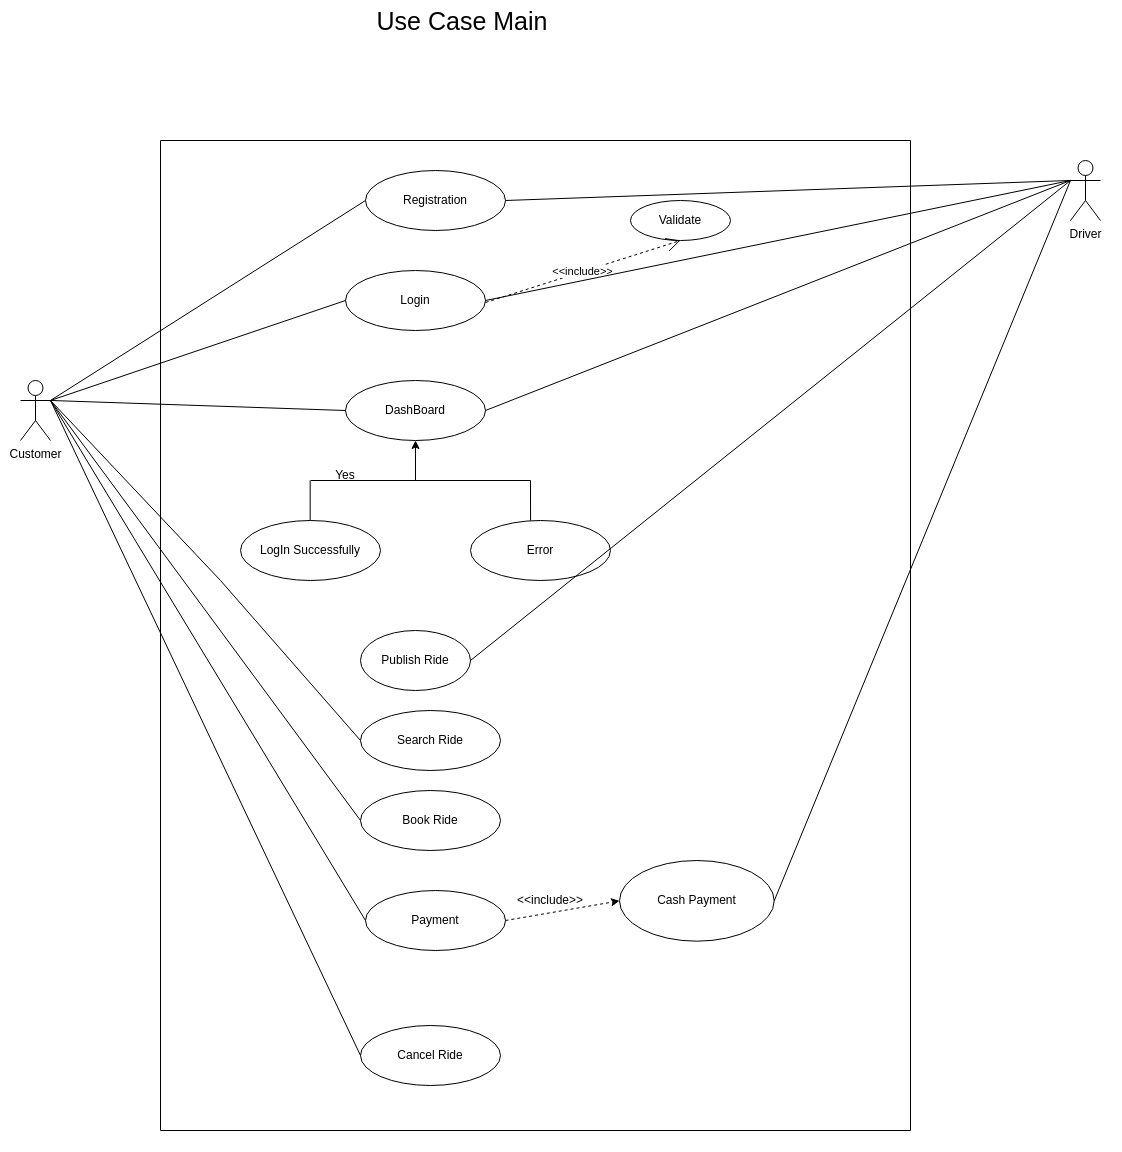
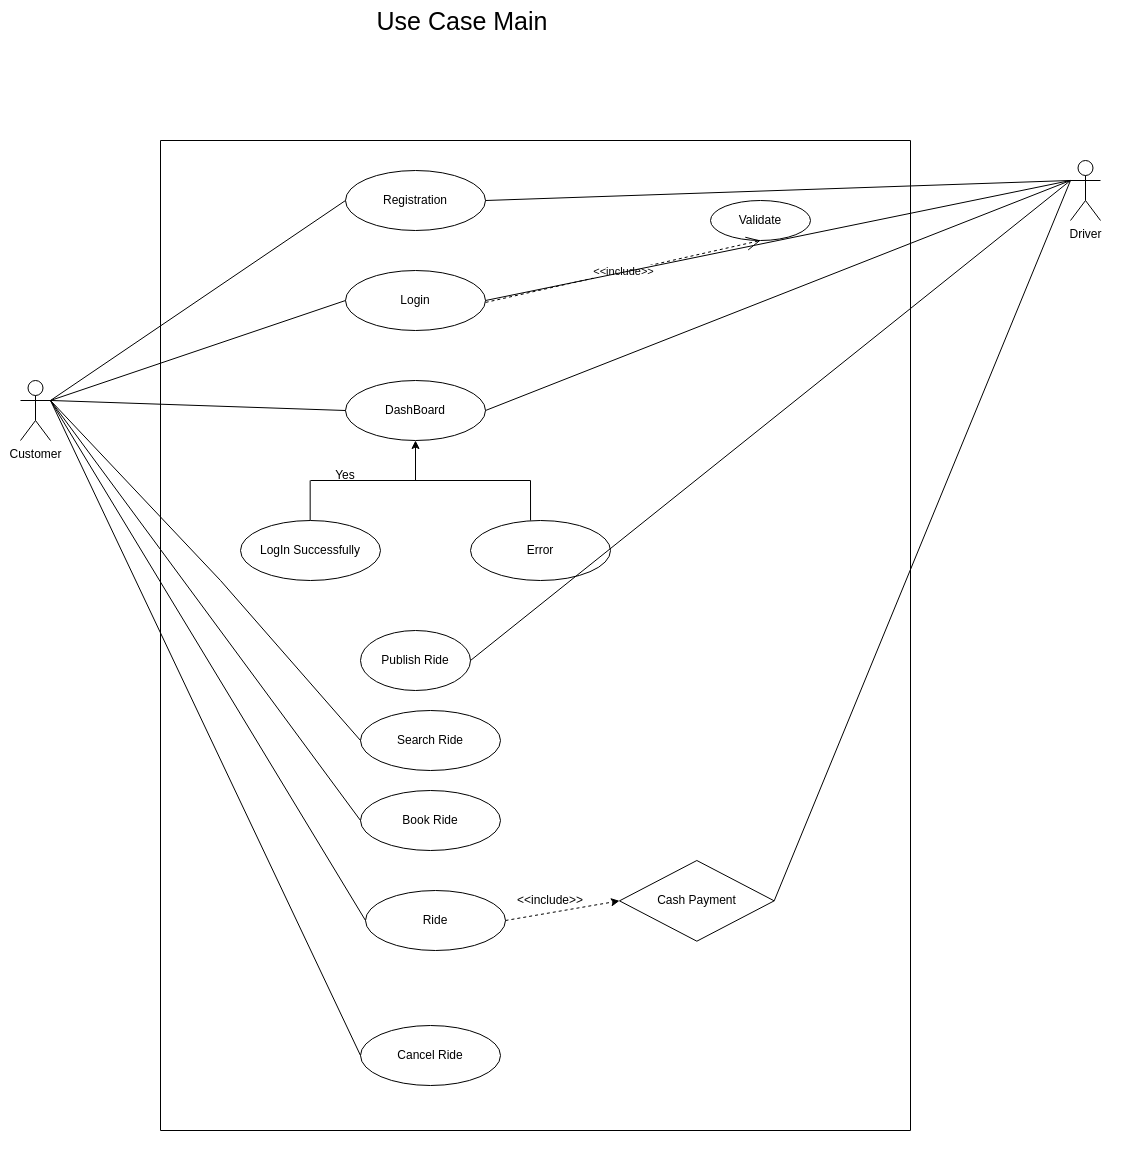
(436, 201) -> (416, 201)
(681, 221) -> (761, 221)
(697, 901) -> (697, 901)
(436, 921) -> (436, 921)
